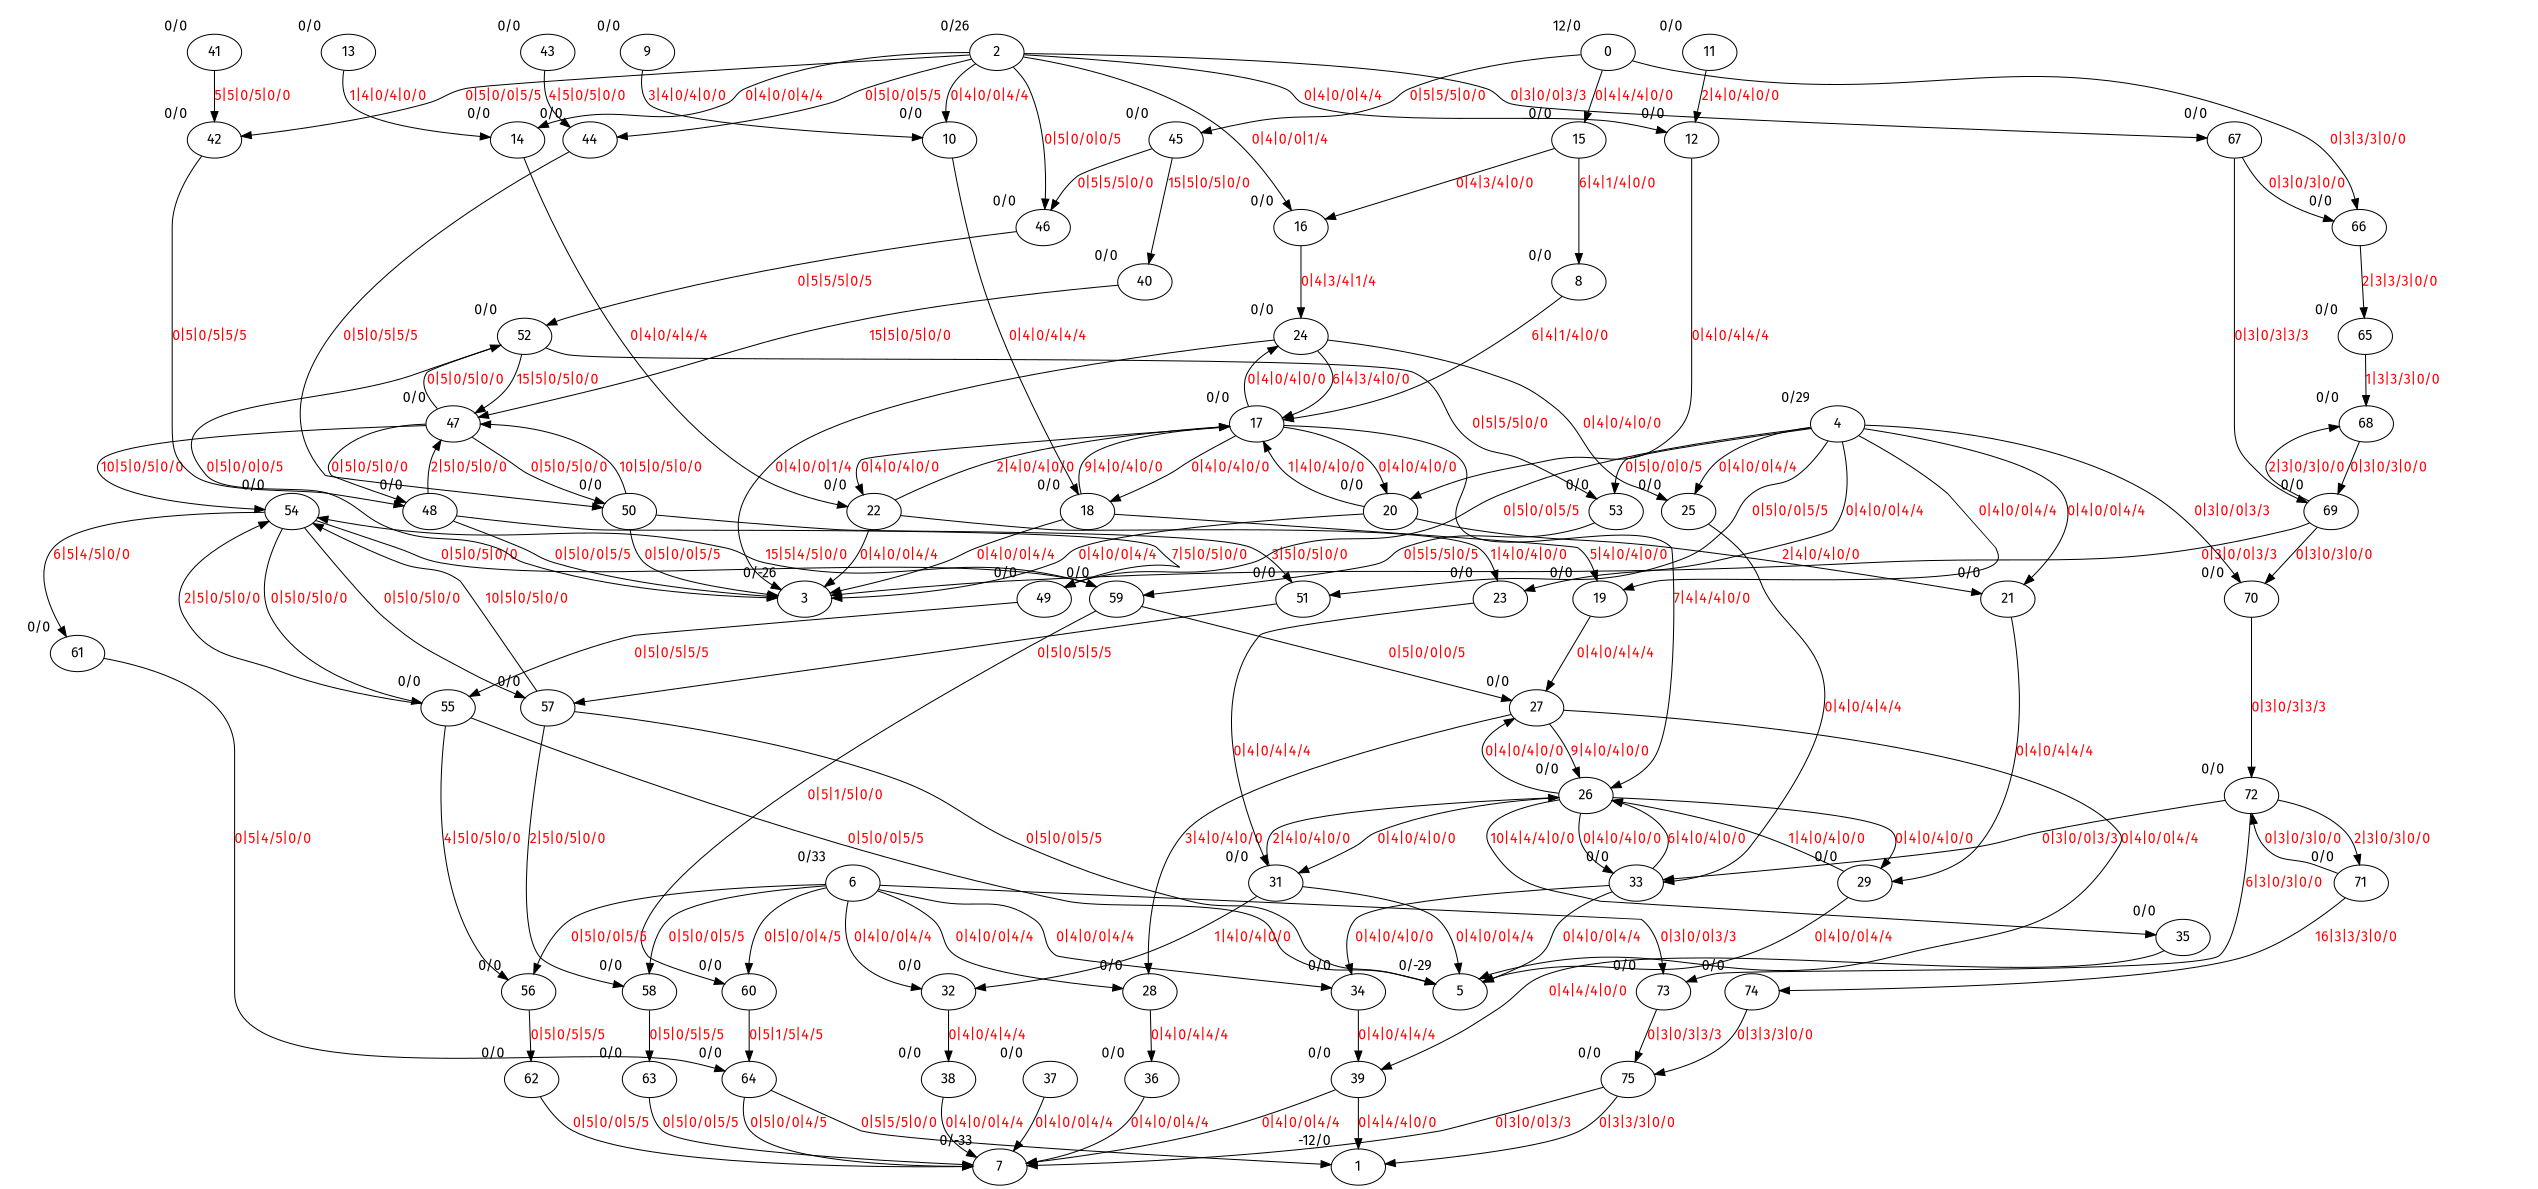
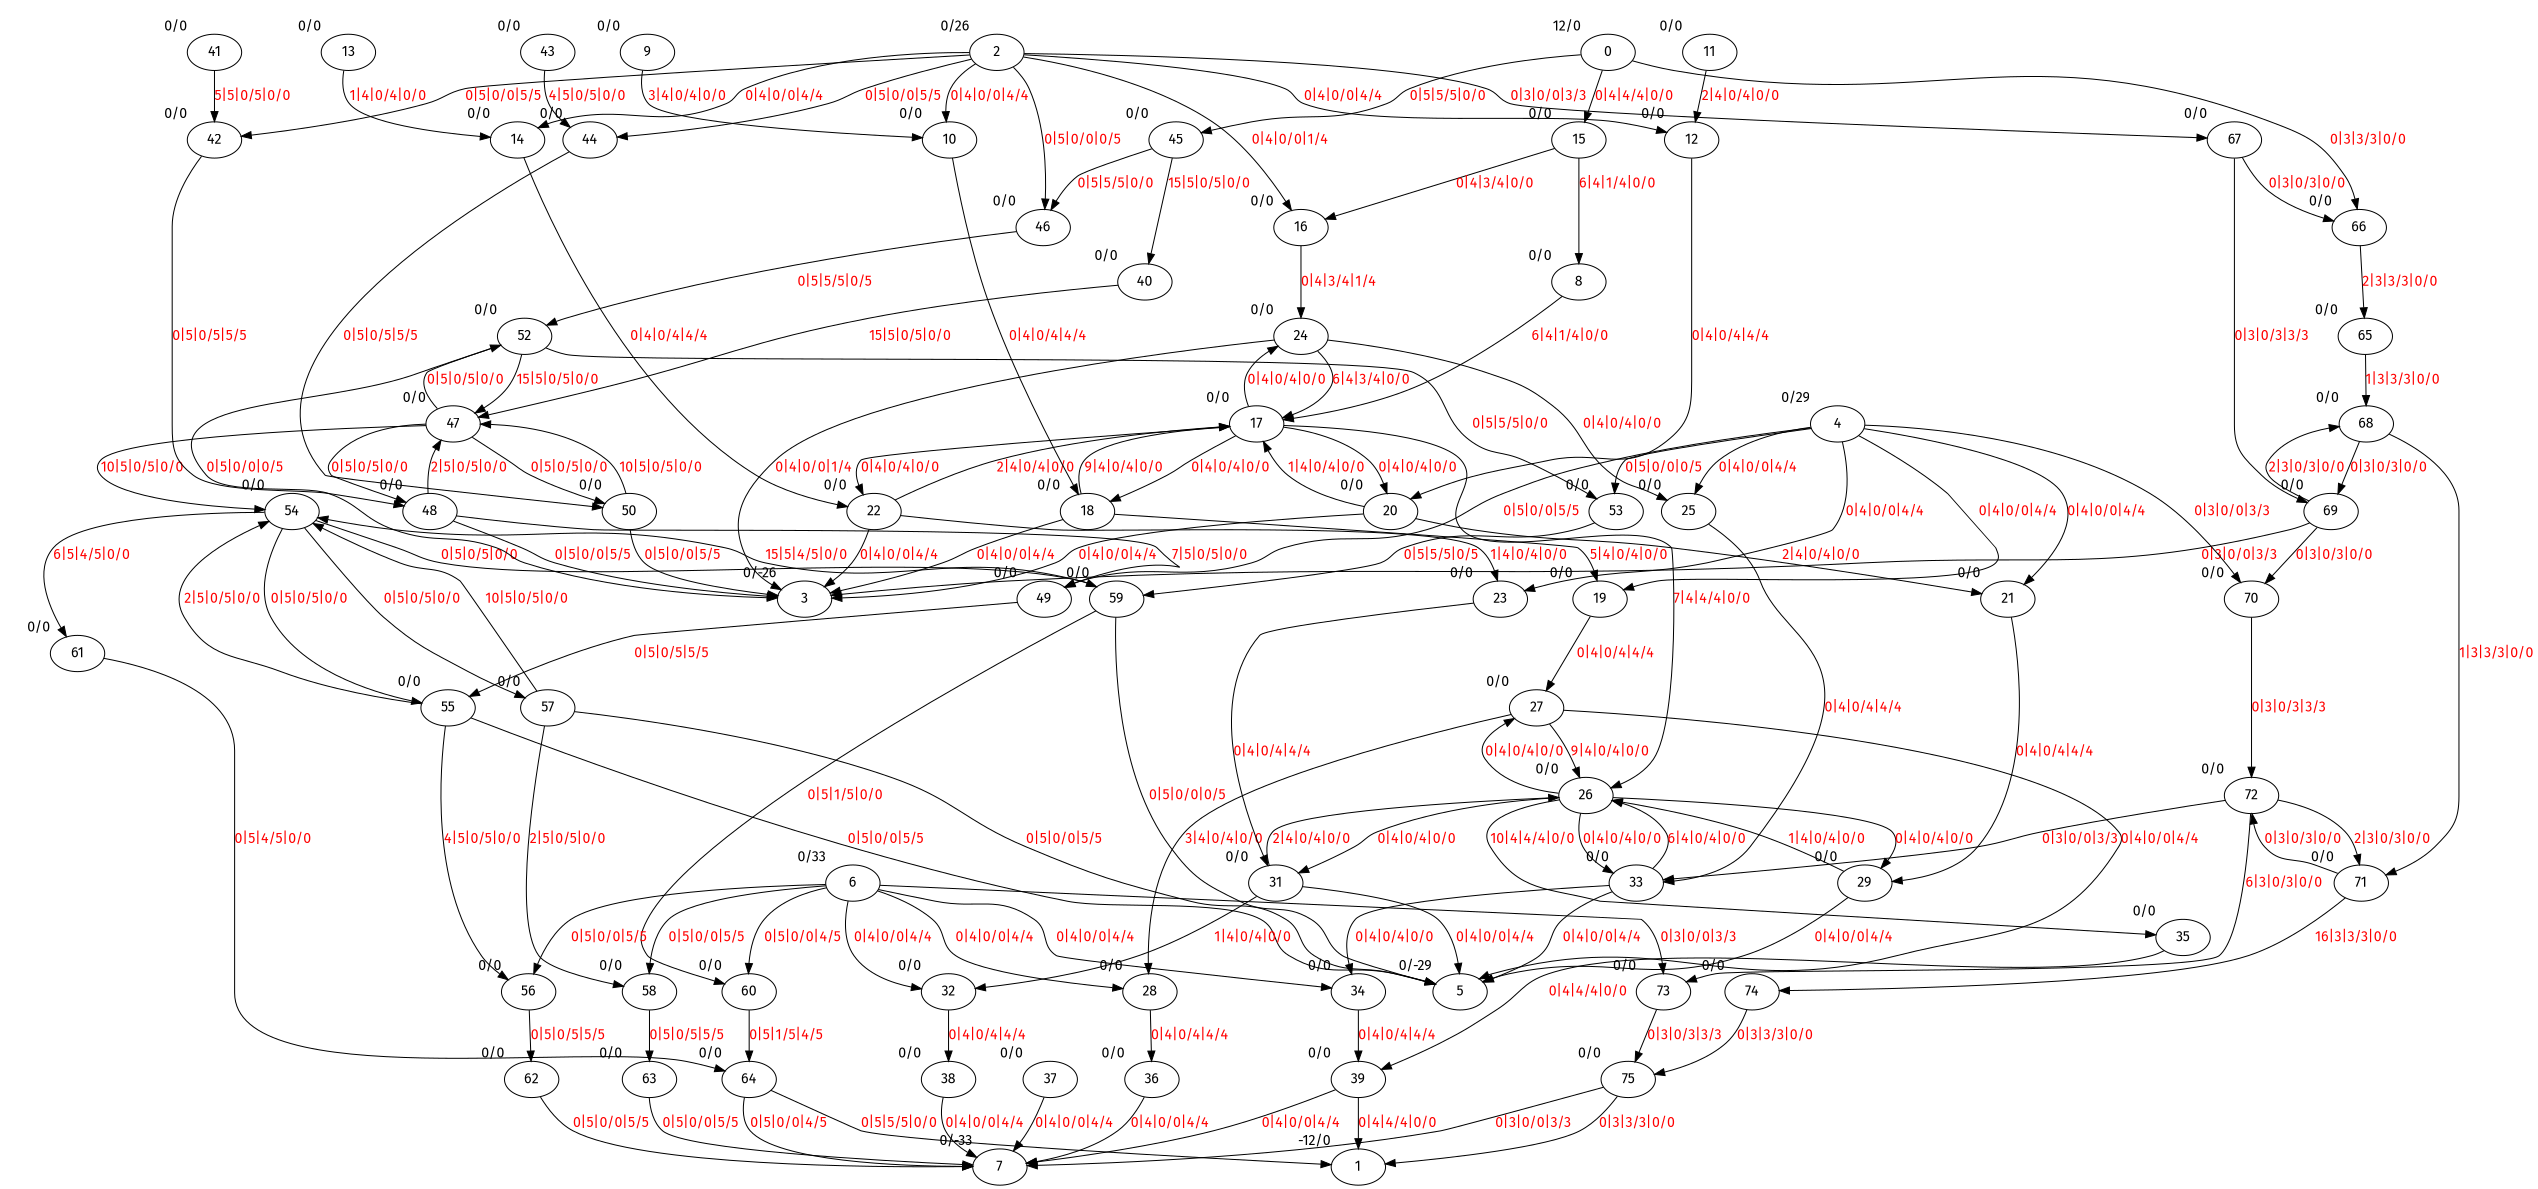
(1303, 599) -> none
none -> (2459, 651)
(1322, 652) -> (1189, 870)
